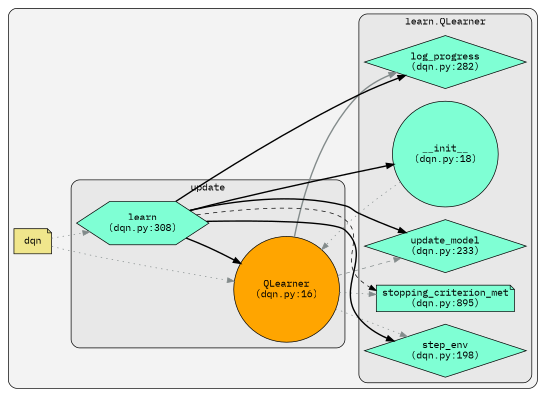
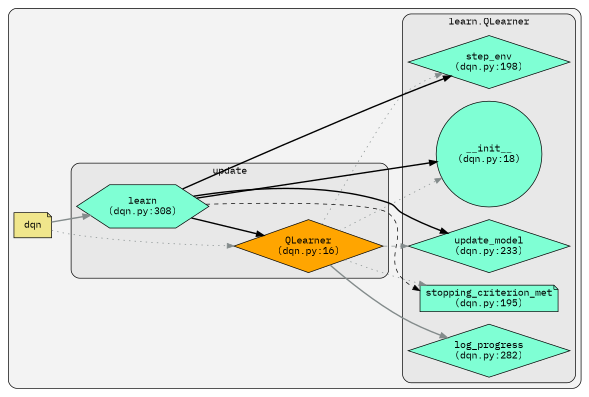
(284, 135) -> none
(363, 210) -> (397, 201)
(66, 236) -> (67, 219)
(287, 289) -> (308, 246)
(445, 298) -> (489, 298)
